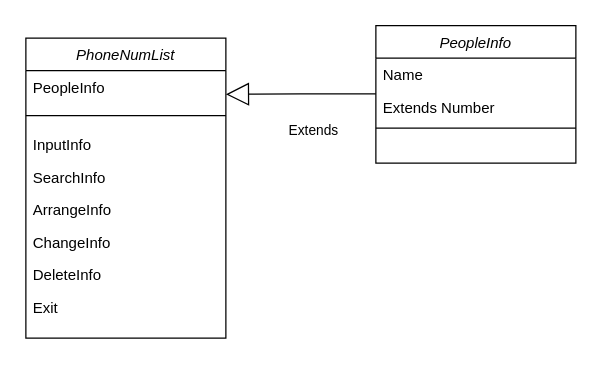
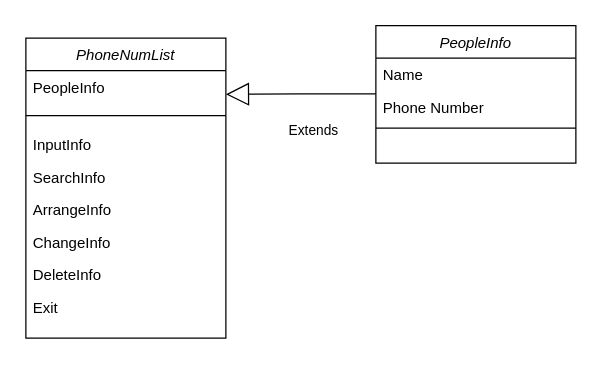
(439, 108) -> (431, 108)
